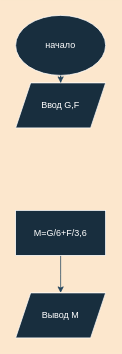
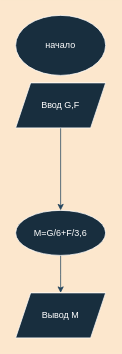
(60, 79) -> none
none -> (60, 166)
(60, 233) -> (60, 233)
